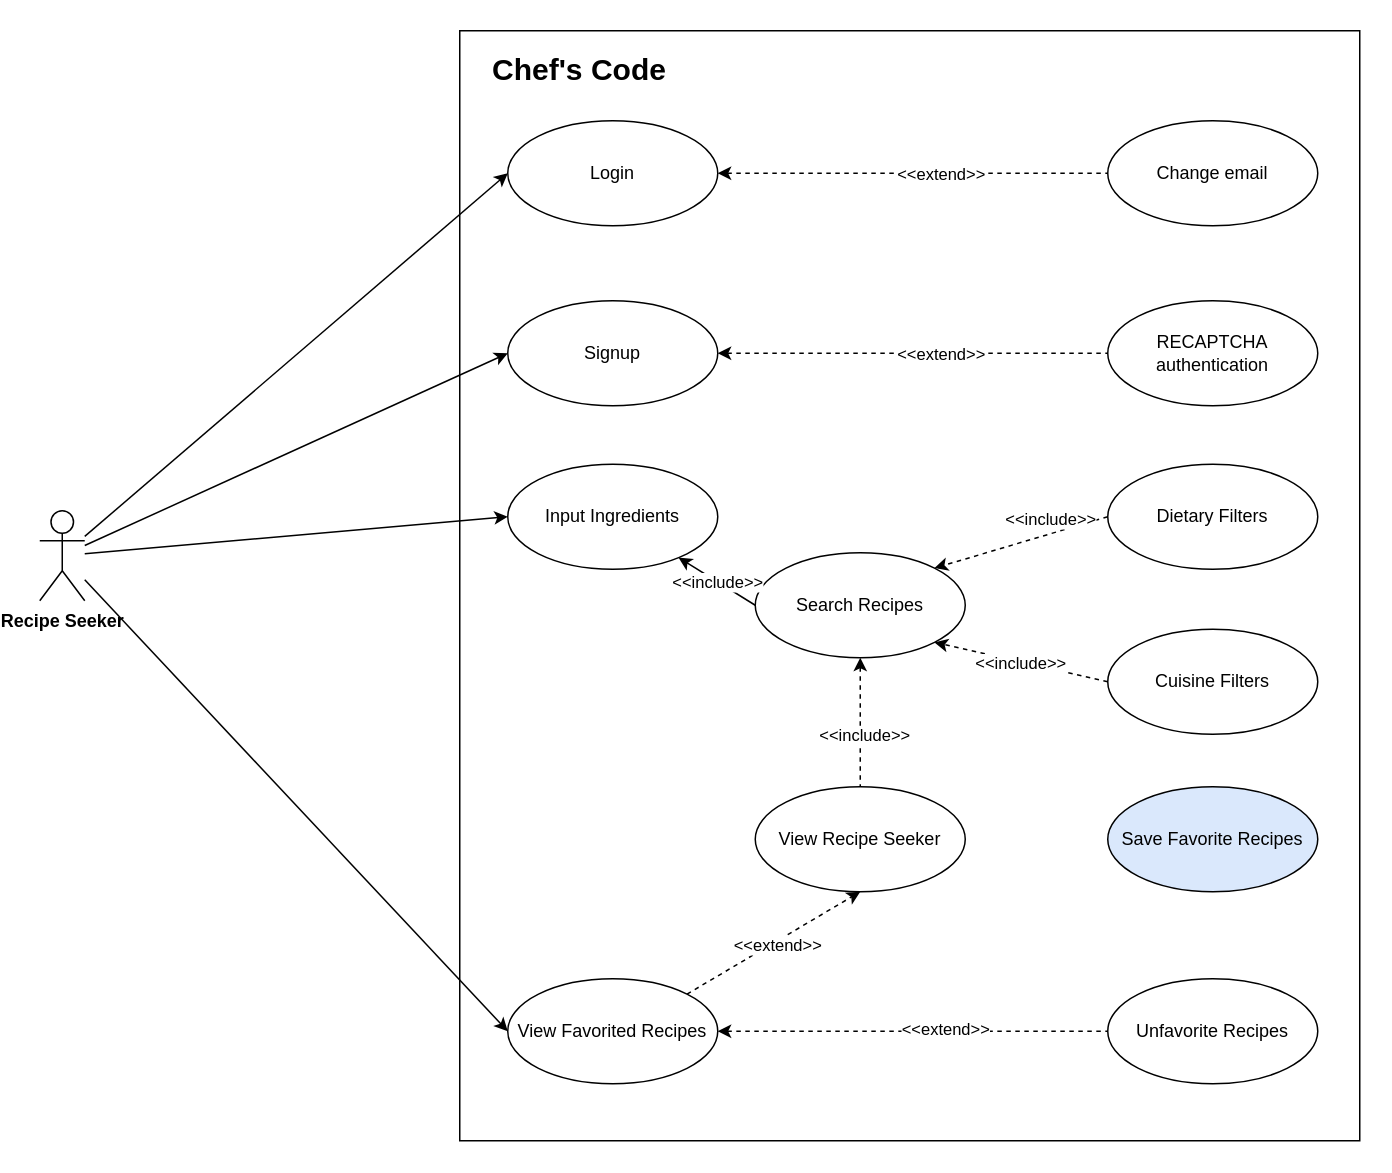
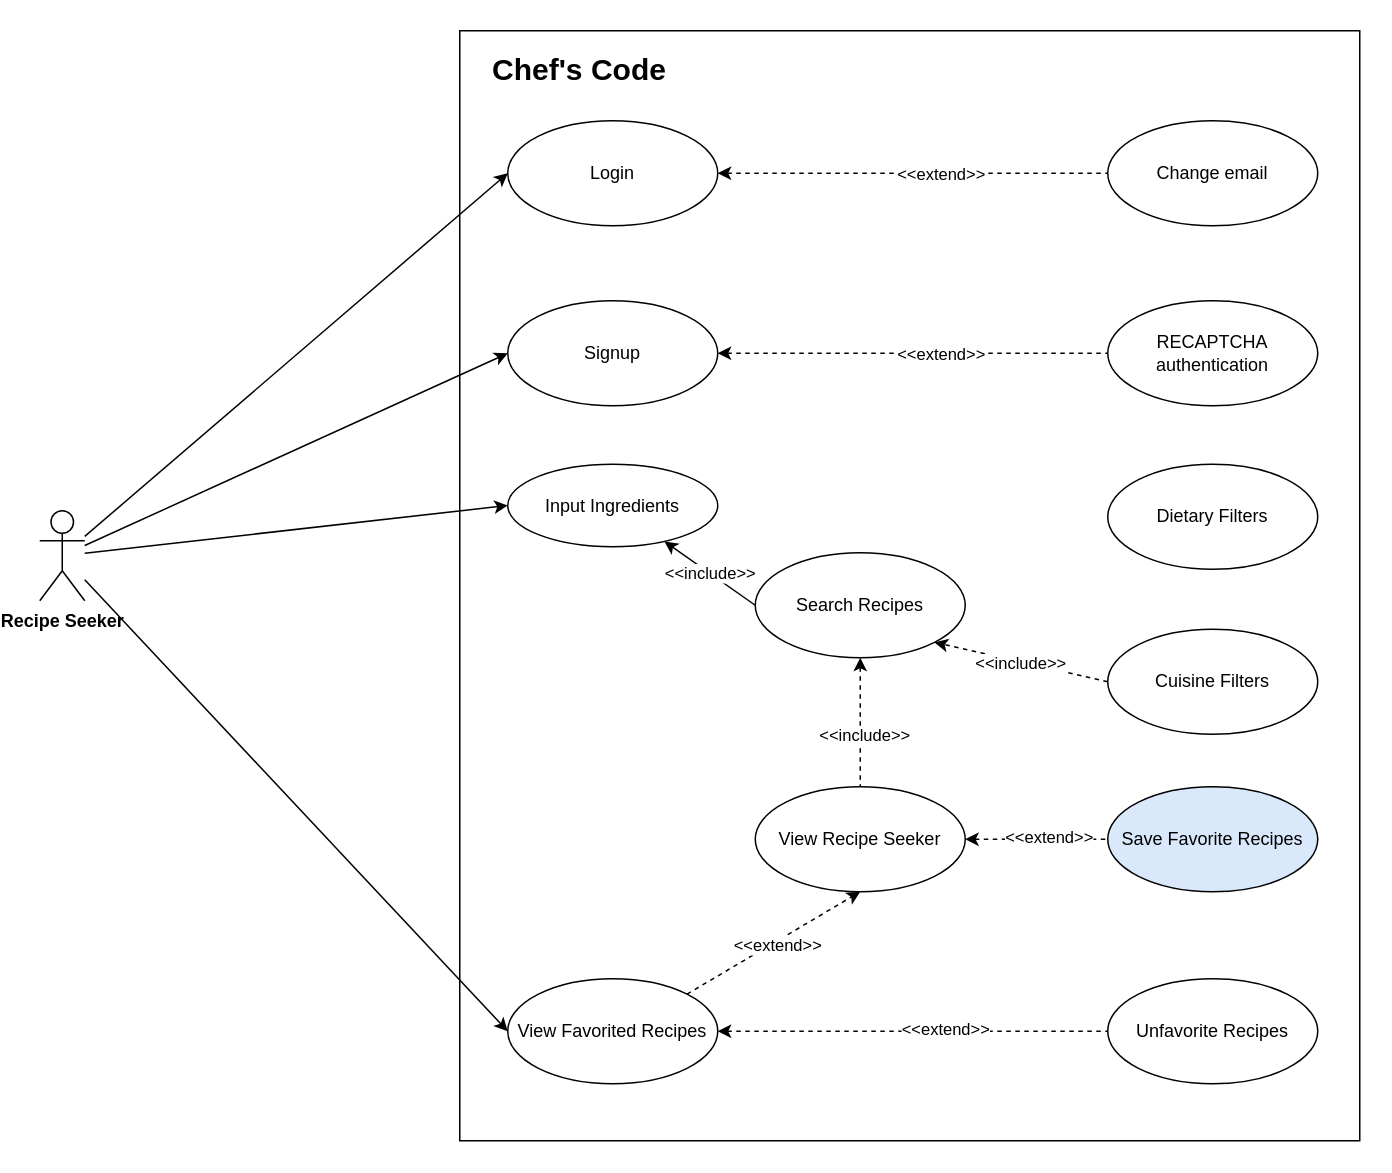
(613, 517) -> (613, 506)
(1004, 547) -> none
none -> (1040, 839)
